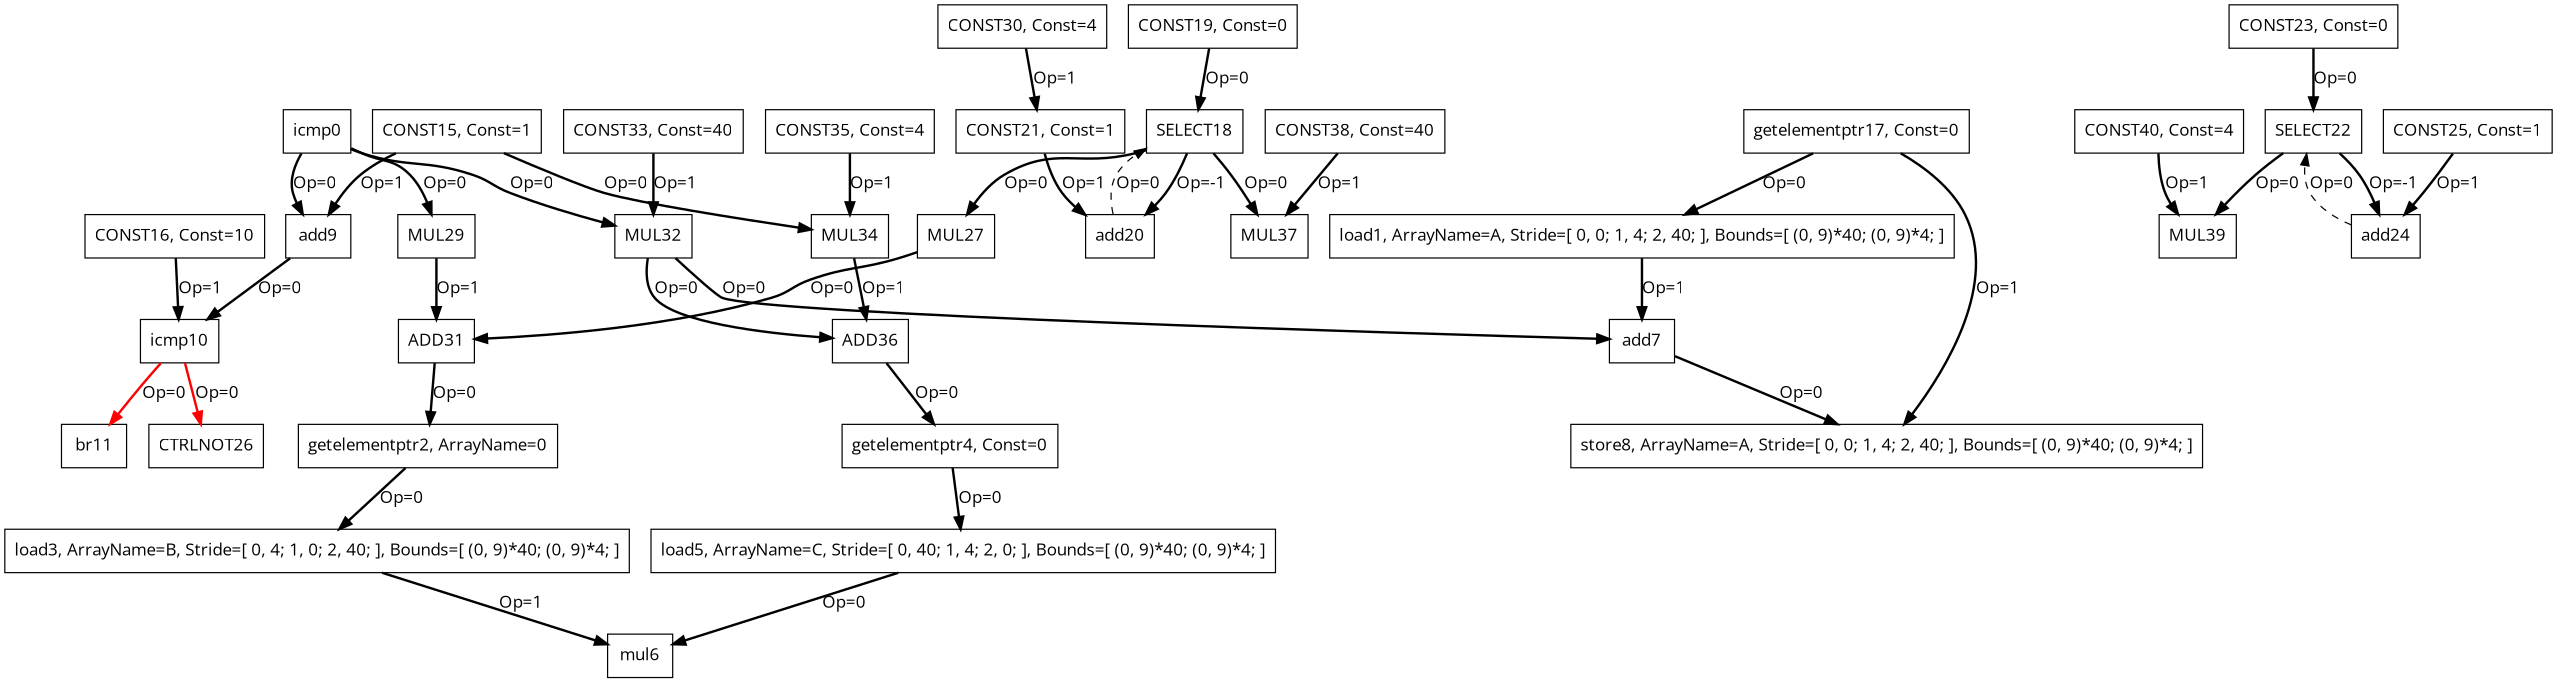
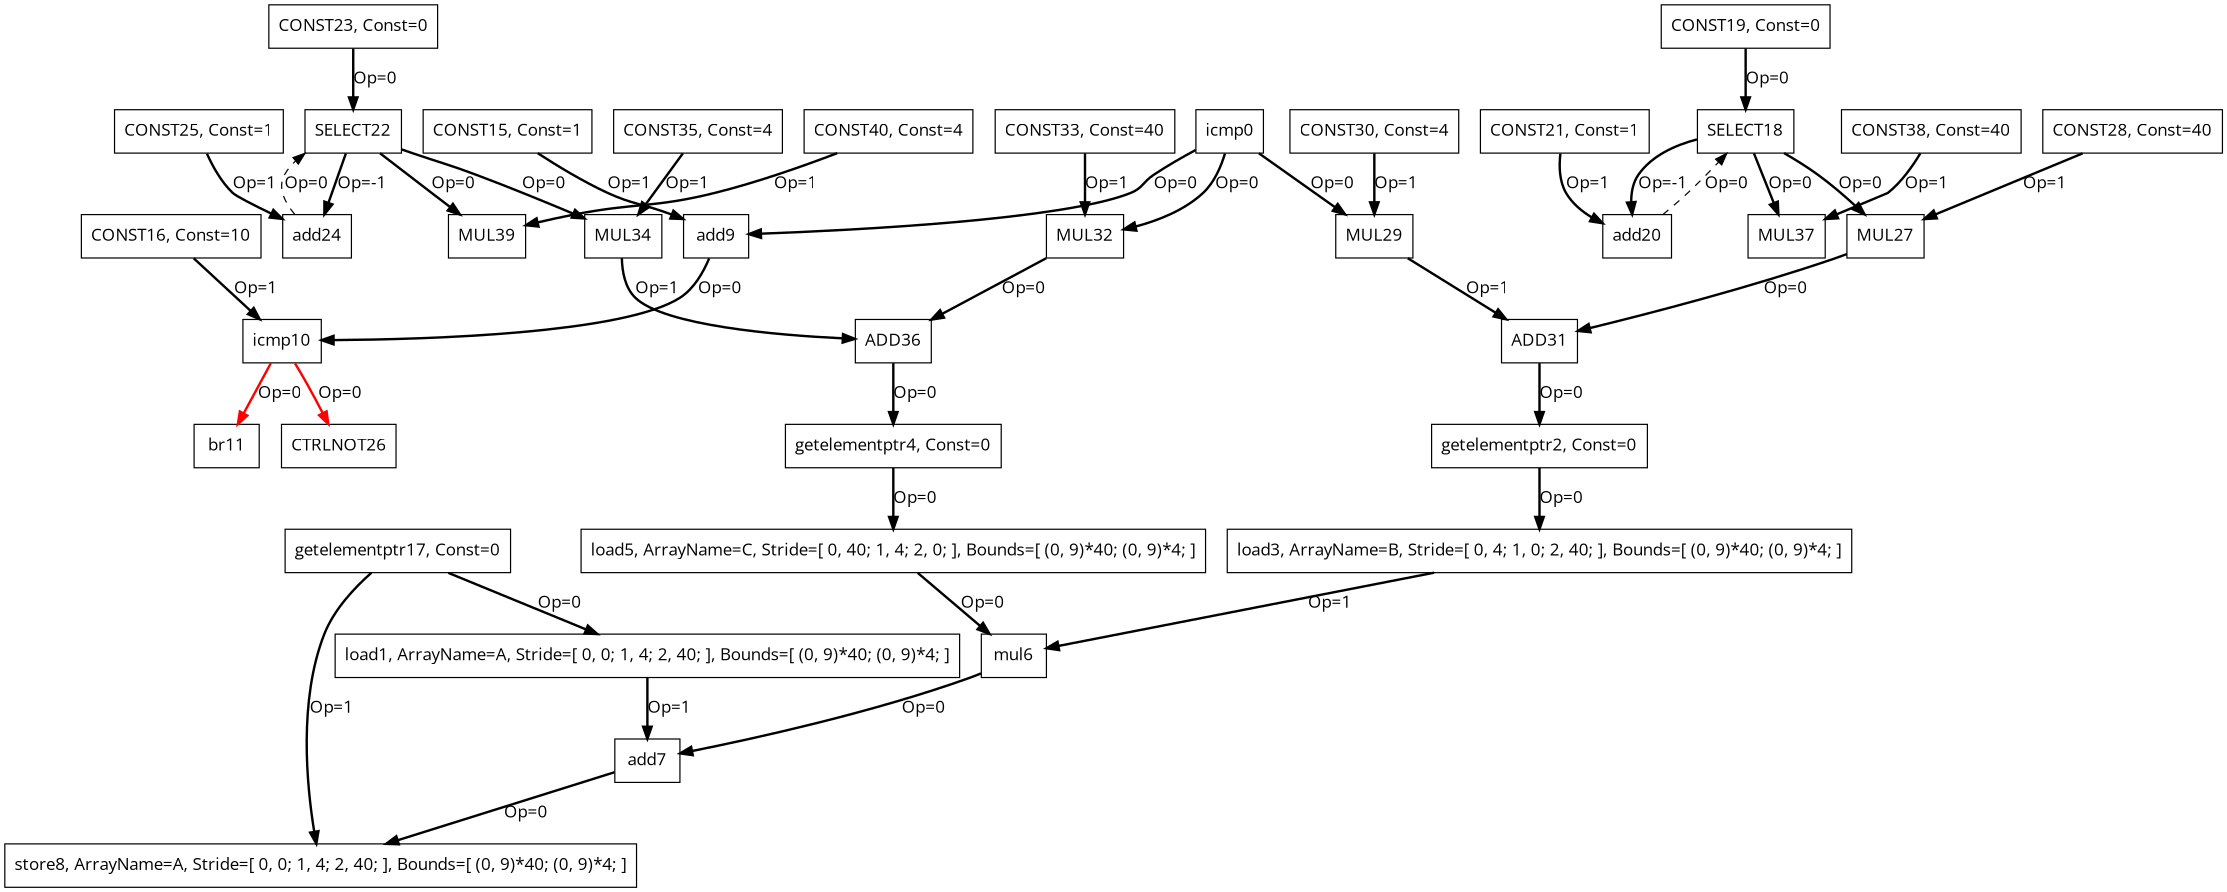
(1030, 73) -> (1374, 178)
none -> (2133, 131)
(641, 201) -> (488, 179)
(1128, 323) -> (838, 718)
(428, 446) -> (1539, 446)
